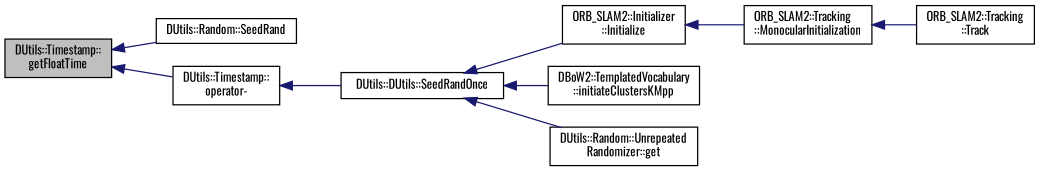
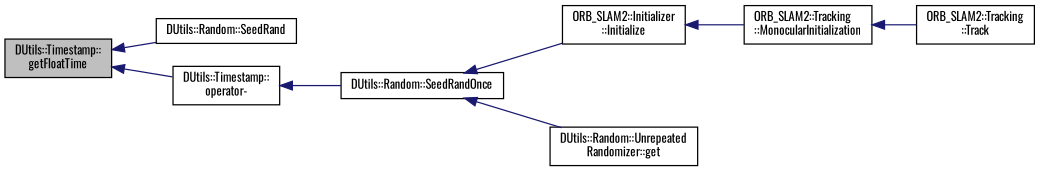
(422, 86) -> (422, 86)
(624, 86) -> none
